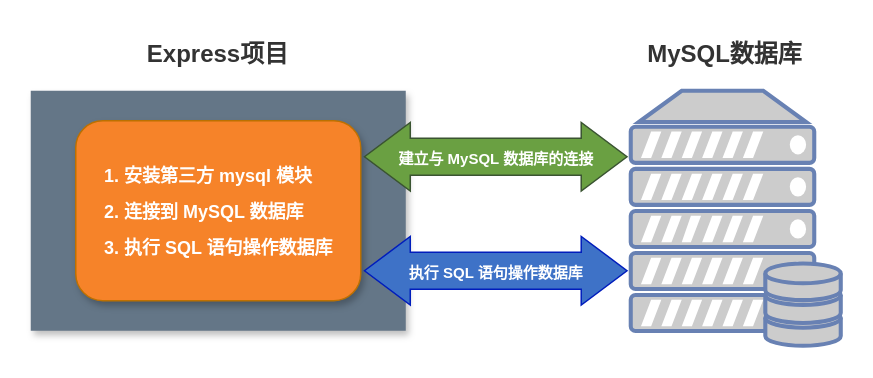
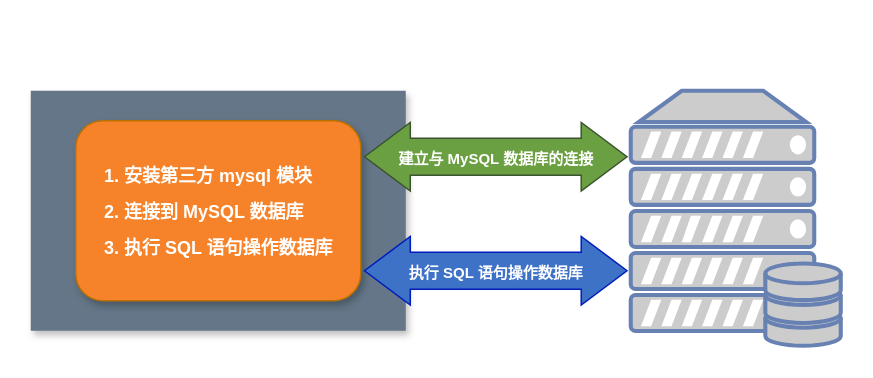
(218, 53) -> none
(725, 53) -> none
